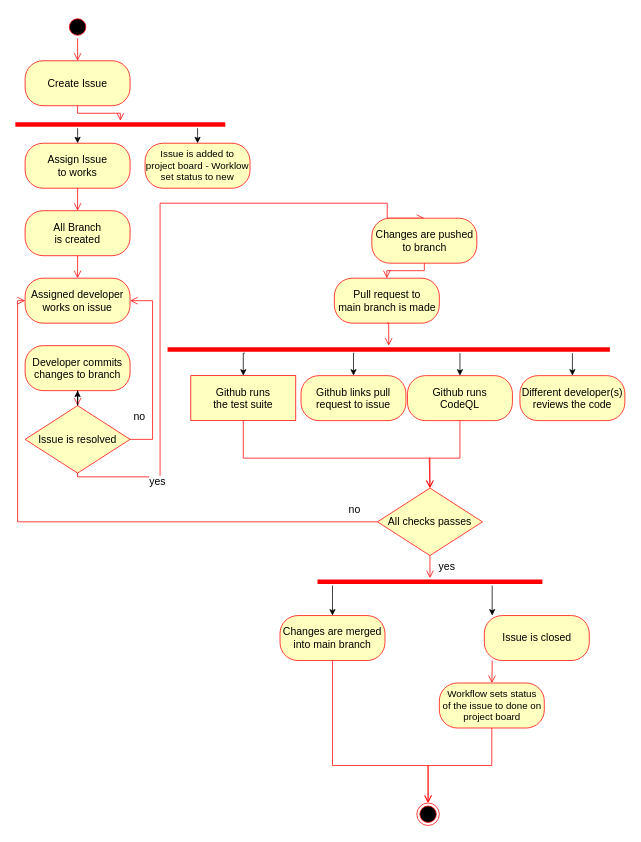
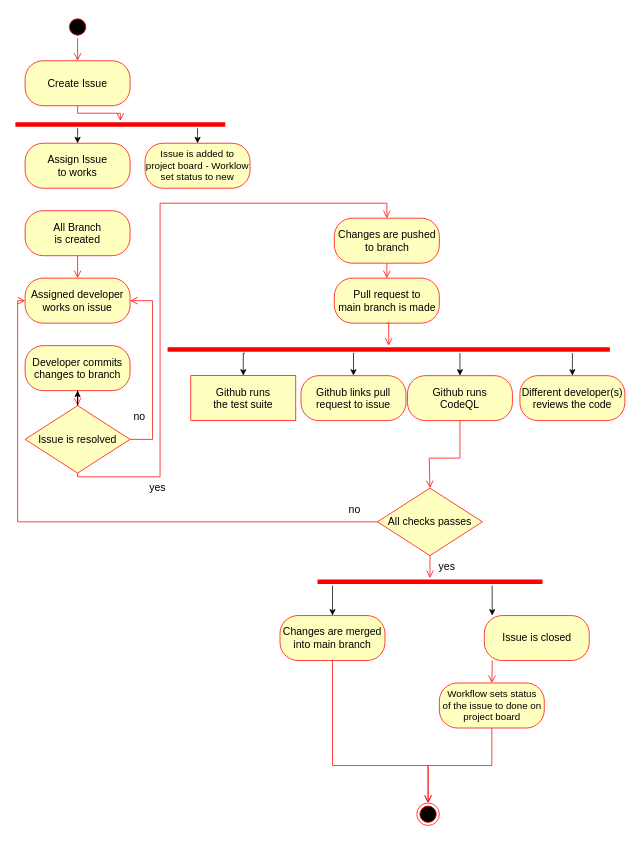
(78, 198) -> none
(425, 240) -> (387, 240)
(317, 458) -> none
